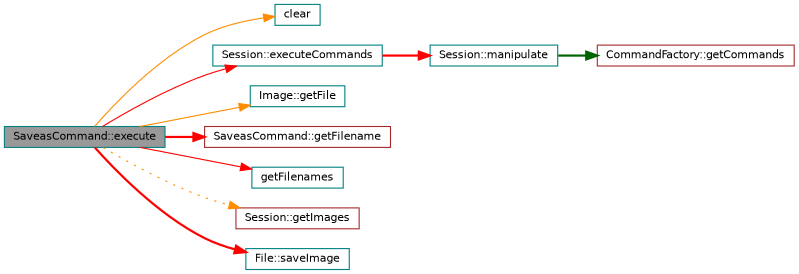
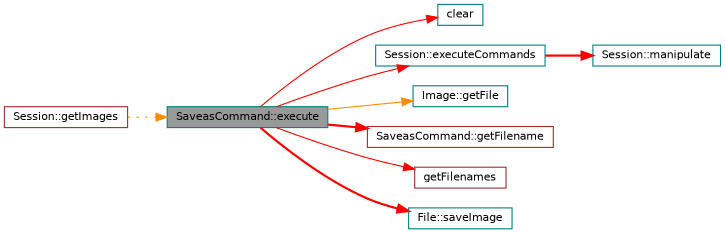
(170, 56) -> (338, 51)
(696, 56) -> none
(298, 178) -> (460, 178)
(164, 180) -> (142, 117)
